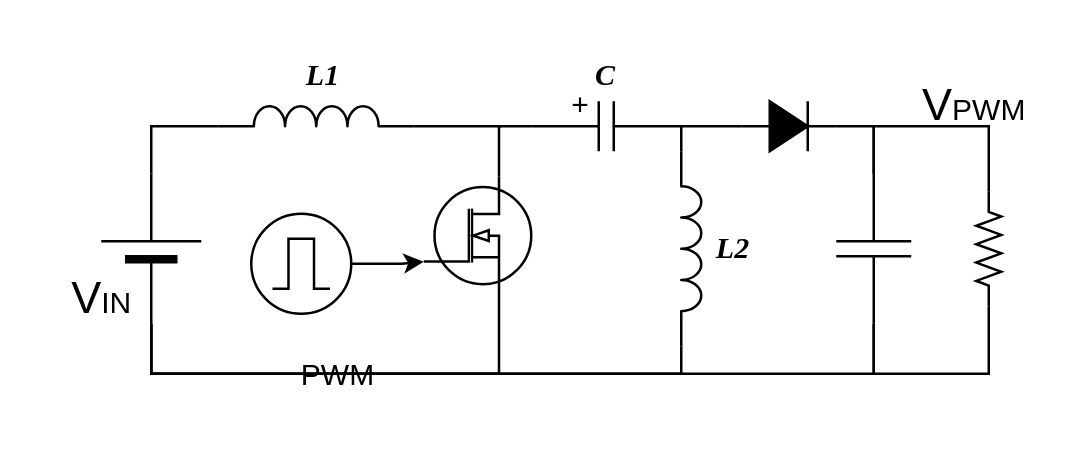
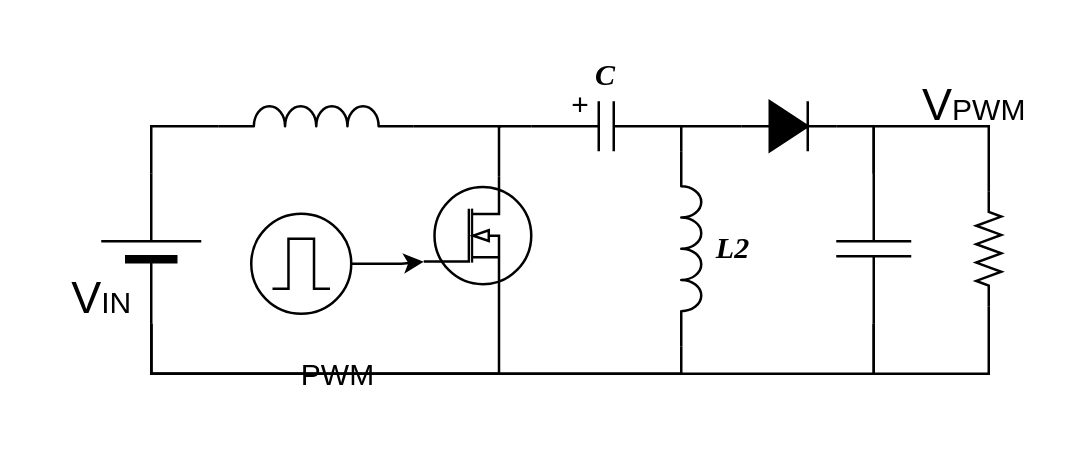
(323, 76) -> none
